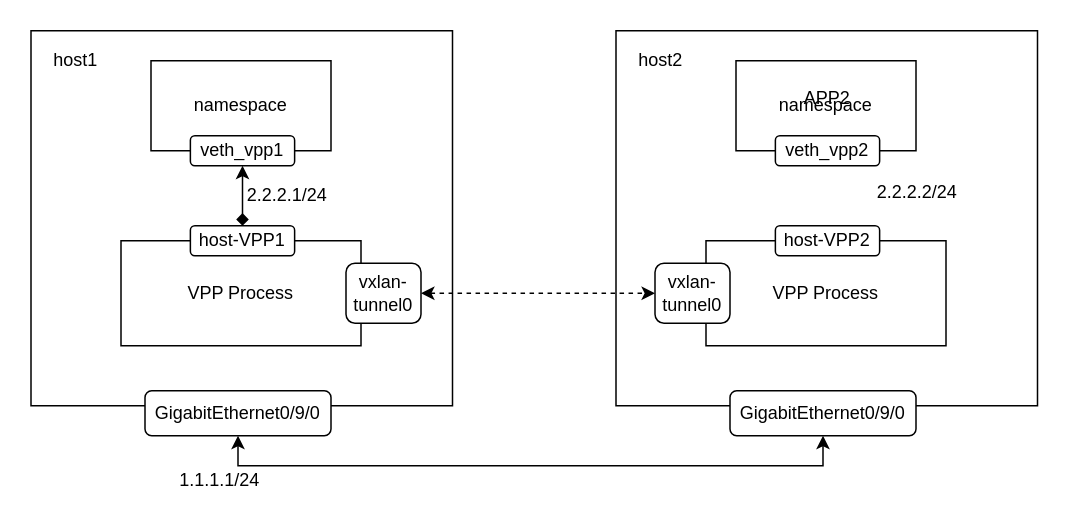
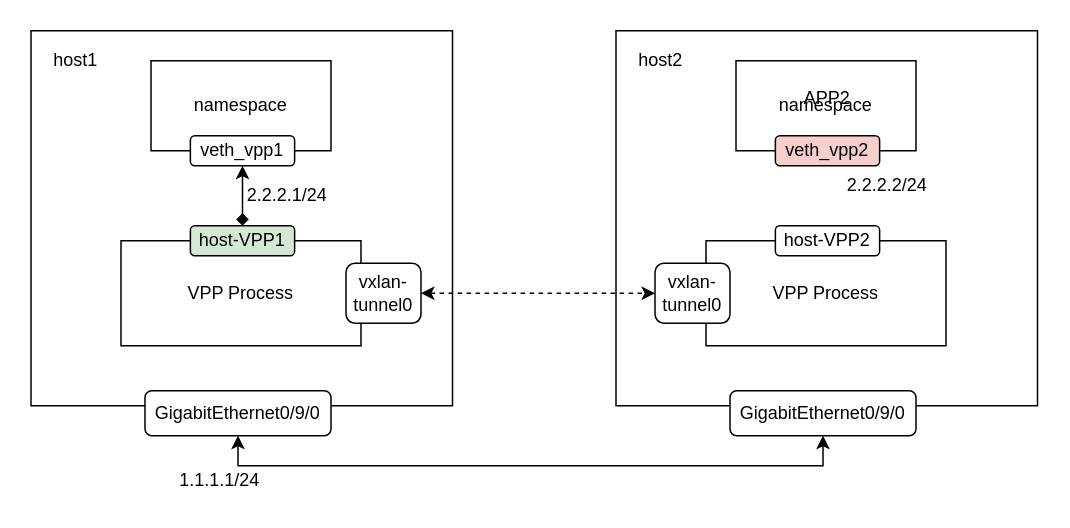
(827, 151) -> (827, 151)
(917, 193) -> (887, 185)
(242, 241) -> (242, 241)
